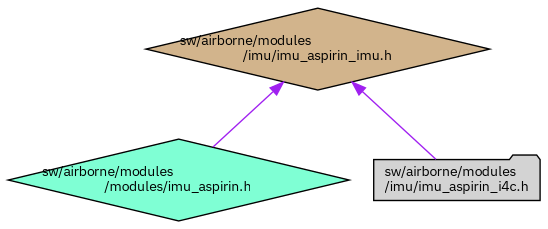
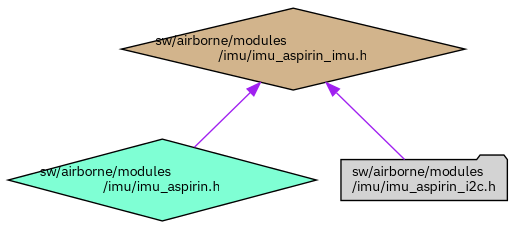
(179, 180) -> (162, 180)
(457, 180) -> (424, 180)
